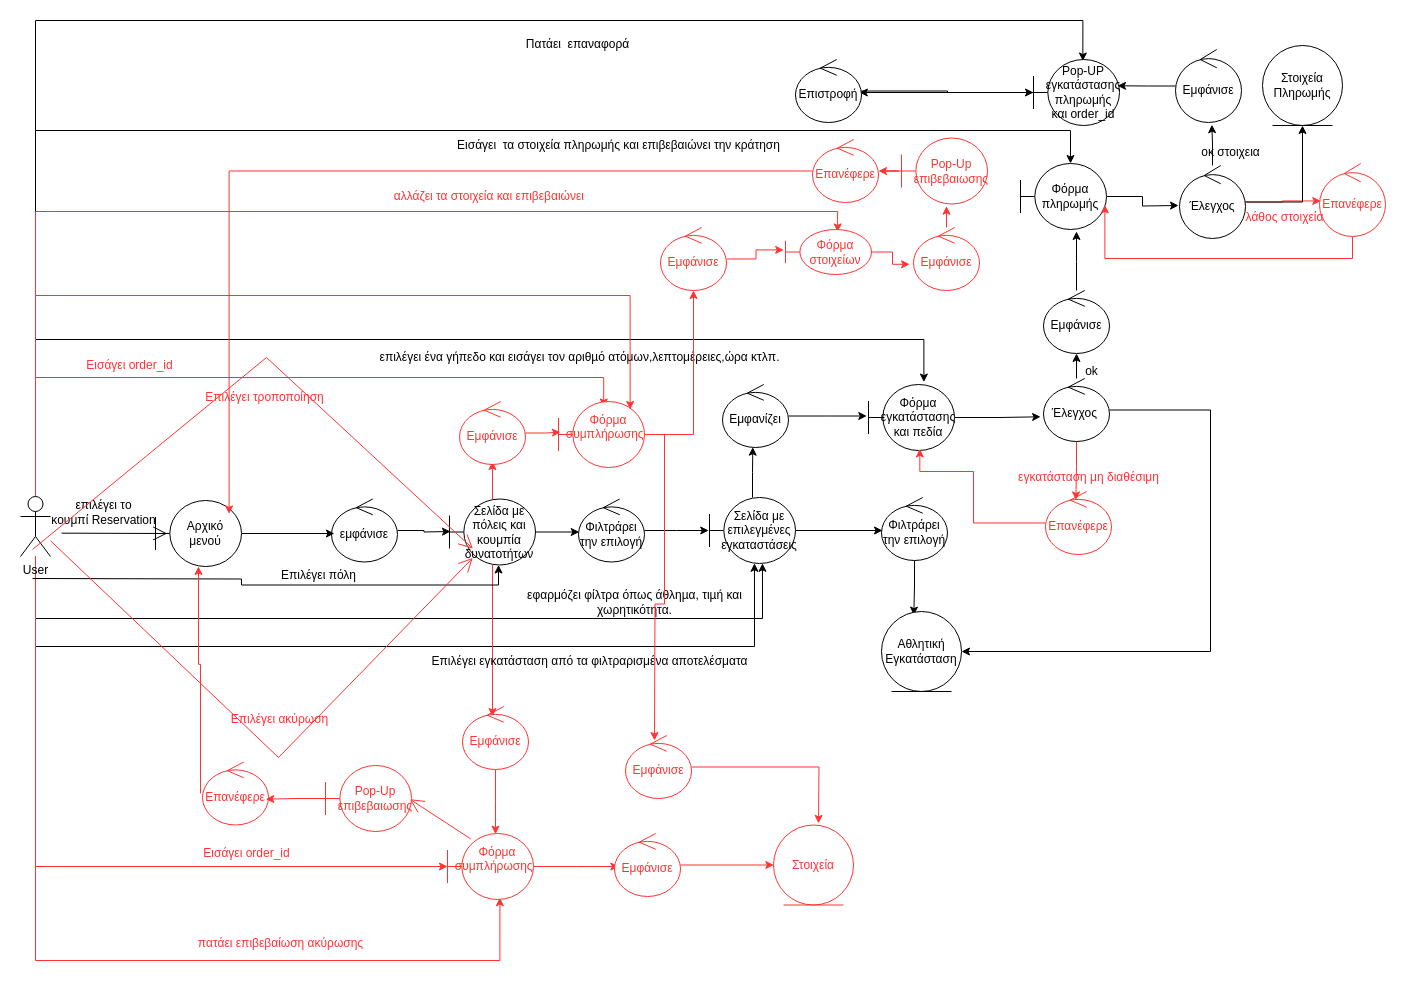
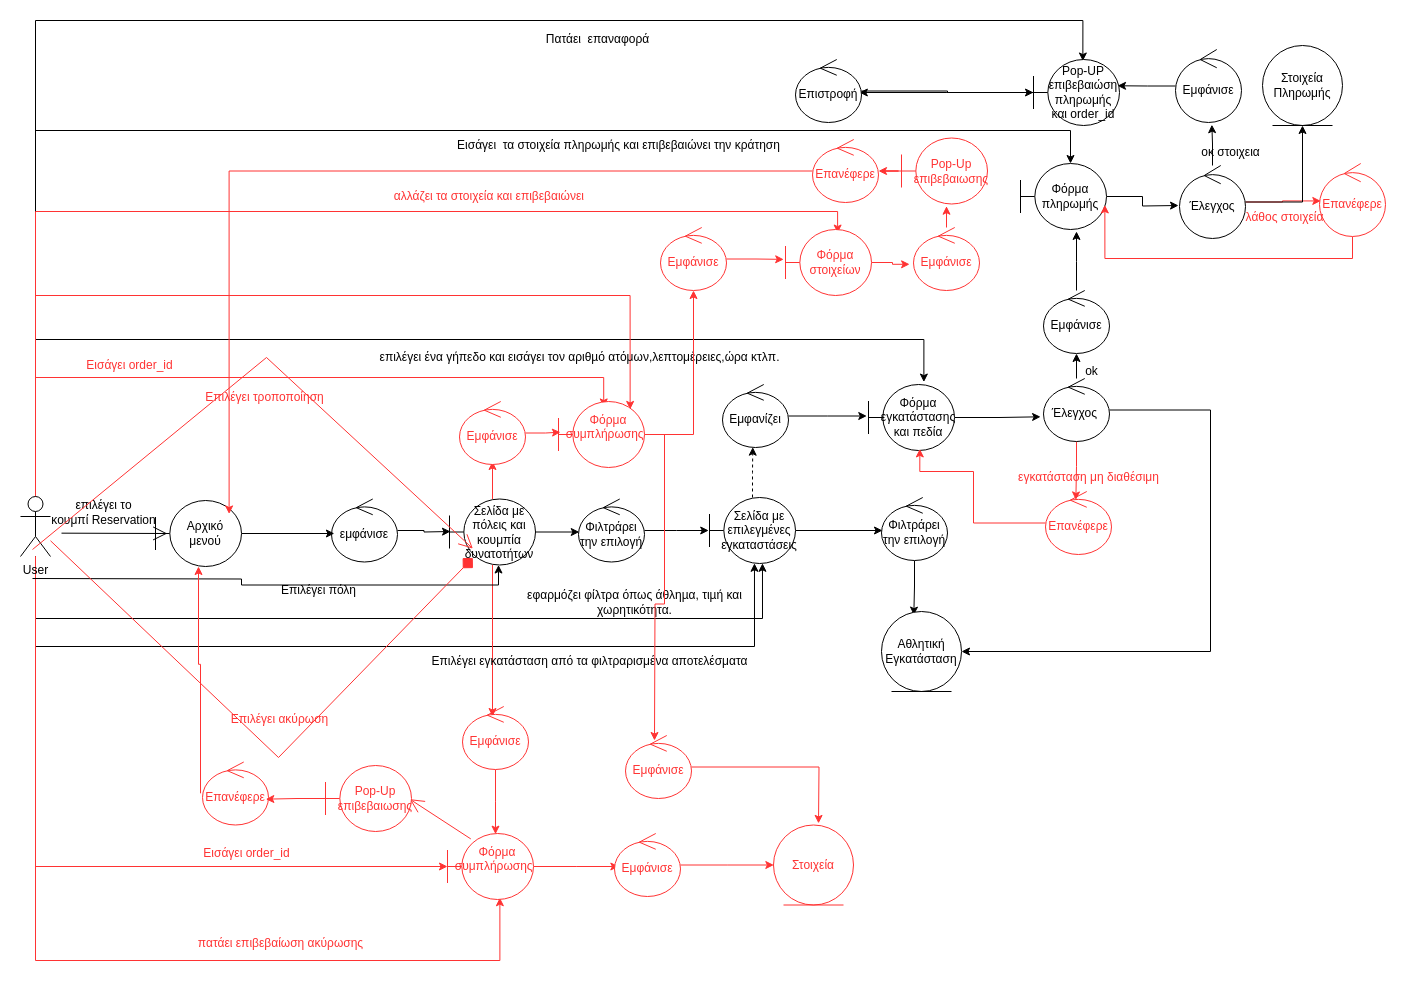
(577, 45) -> (597, 40)
(1084, 93) -> (1084, 93)
(829, 252) -> (829, 263)
(753, 476) -> (753, 476)
(466, 565) -> (463, 568)
(318, 575) -> (318, 590)
